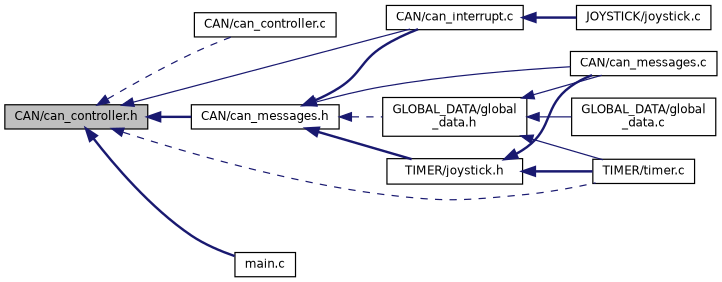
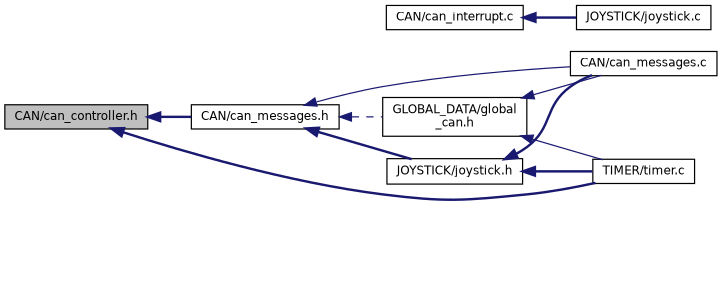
(265, 25) -> none
(365, 63) -> none
(272, 66) -> none
(455, 117) -> (455, 117)
(644, 117) -> none
(455, 171) -> (455, 171)
(357, 191) -> (357, 191)
(265, 265) -> none
